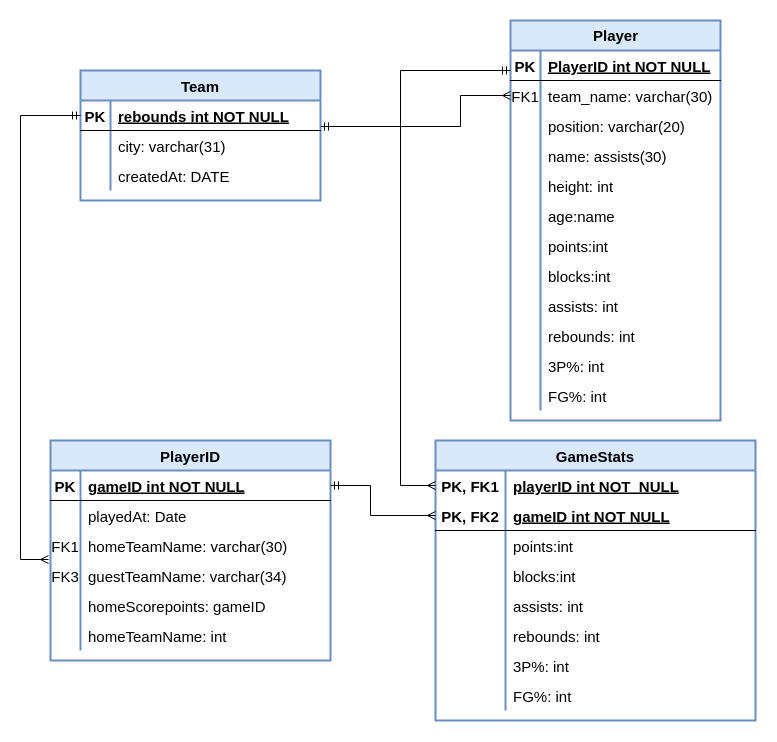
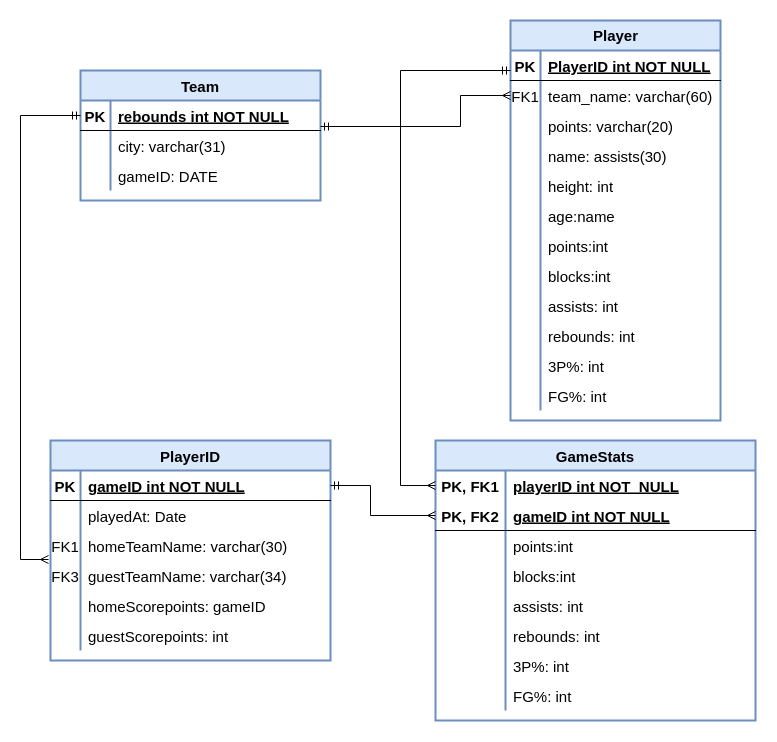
(637, 97) -> (637, 97)
(628, 127) -> (622, 127)
(177, 177) -> (165, 177)
(154, 637) -> (168, 637)
